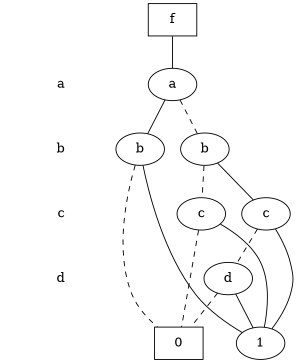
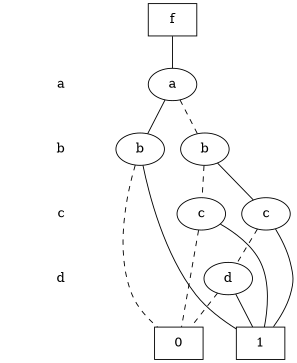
(261, 343) -> (261, 343)
